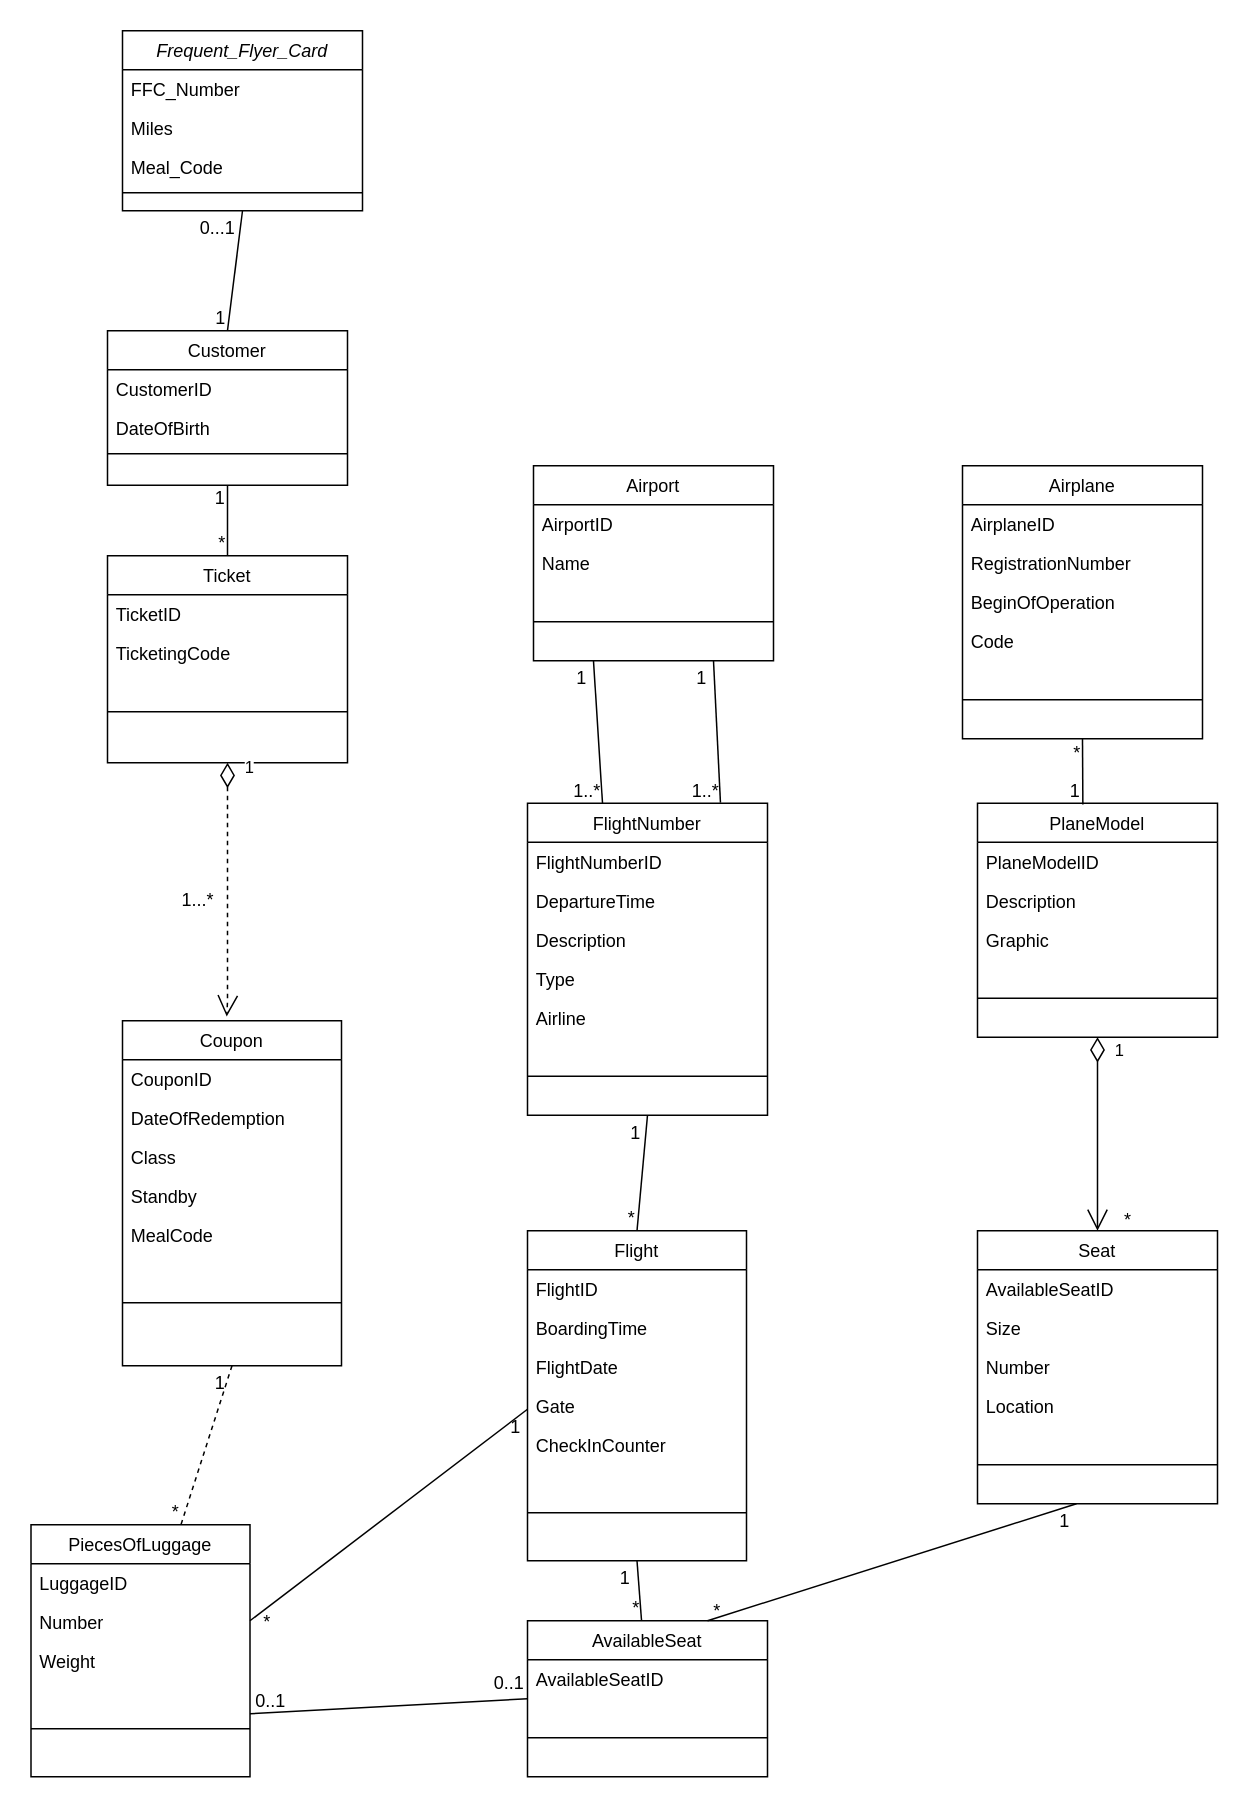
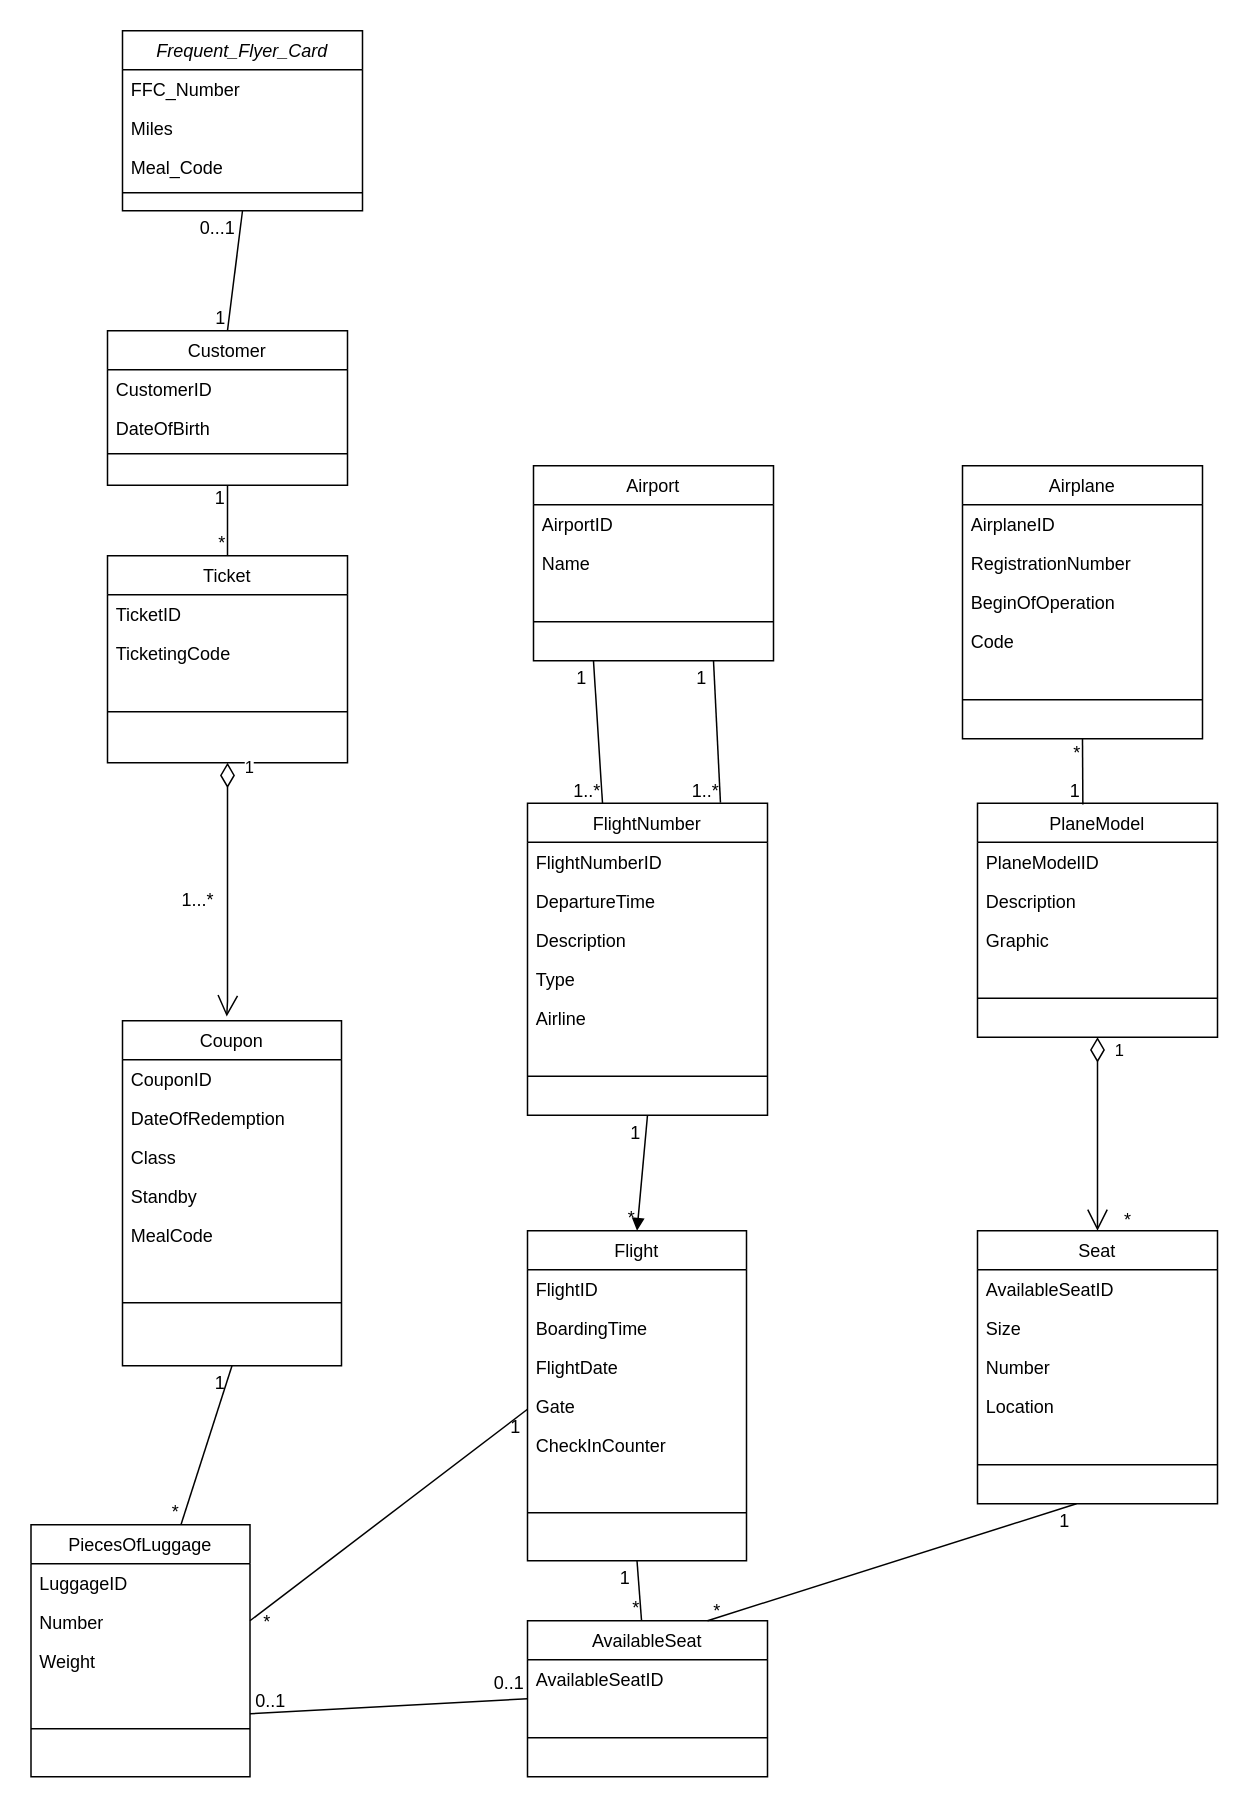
(227, 901) -> (227, 901)
(638, 1222) -> (638, 1217)
(207, 1444) -> (207, 1444)
